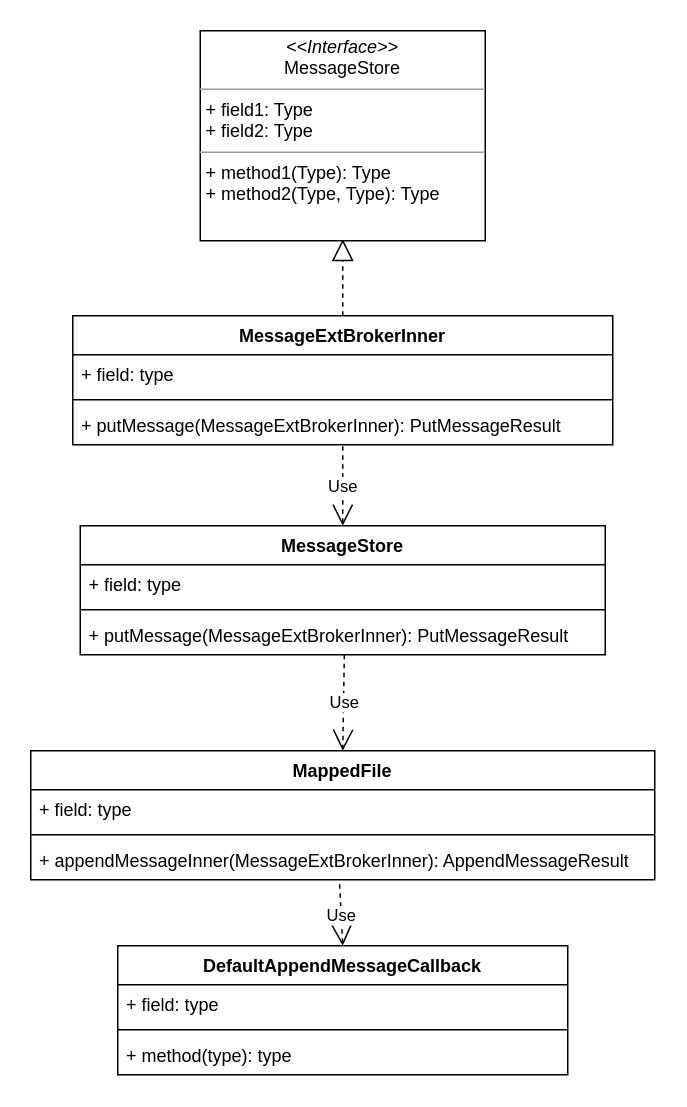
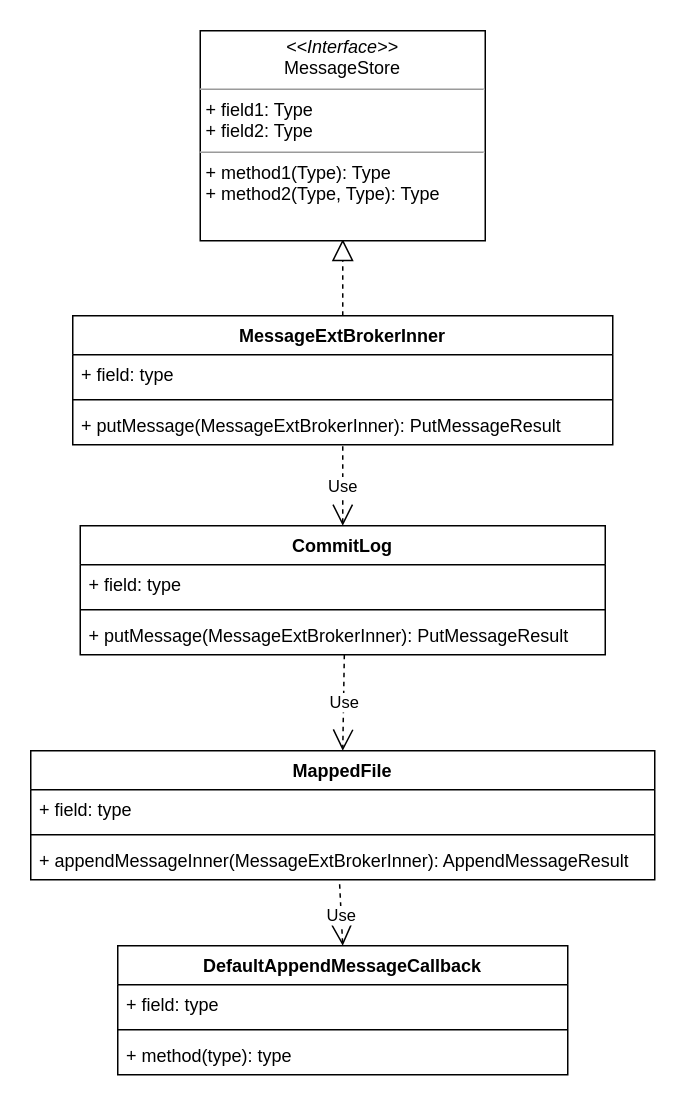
(343, 547) -> (343, 547)
